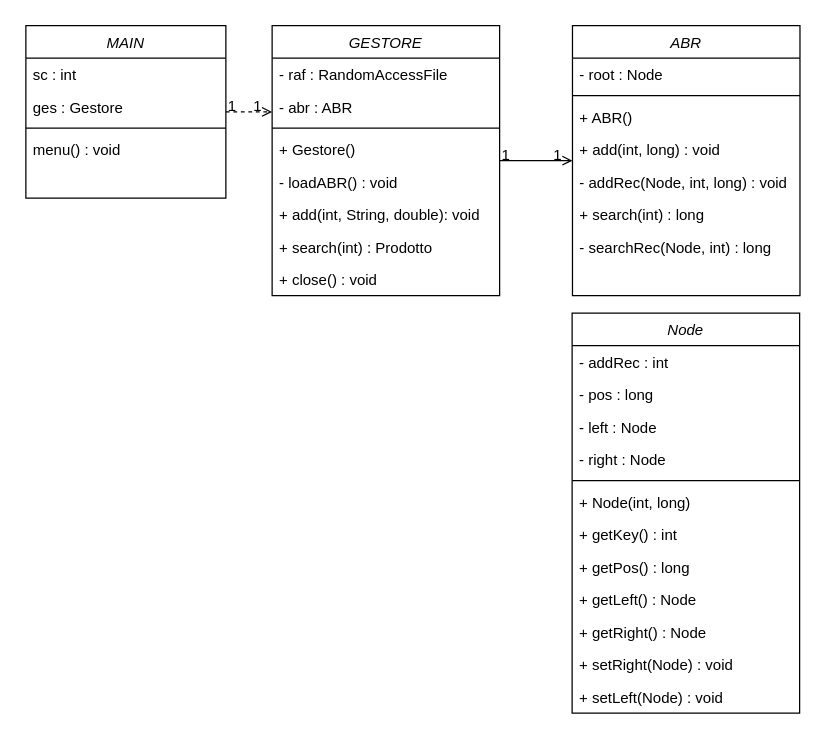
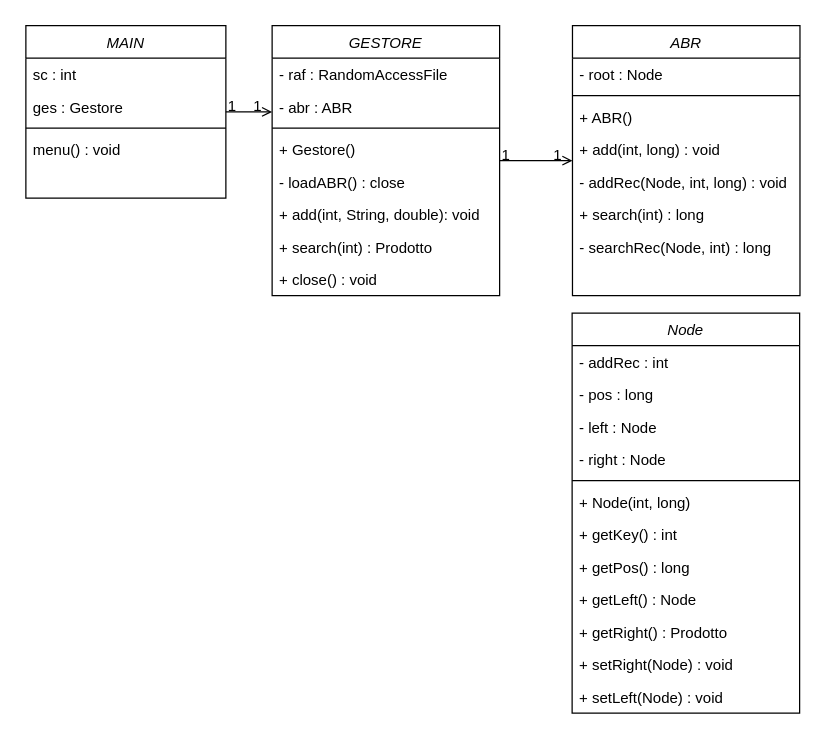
(248, 112) -> (248, 112)
(343, 183) -> (347, 183)
(649, 633) -> (666, 633)
